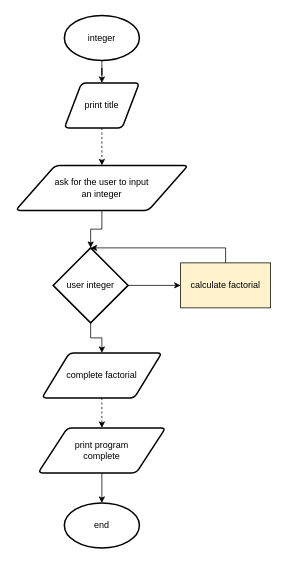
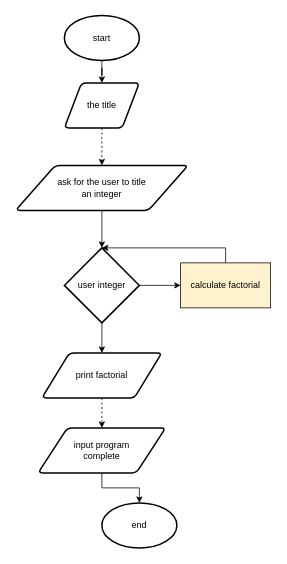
(102, 38) -> (102, 38)
(102, 105) -> (102, 105)
(102, 188) -> (102, 188)
(90, 285) -> (102, 285)
(102, 375) -> (102, 375)
(102, 450) -> (102, 450)
(102, 525) -> (139, 525)
